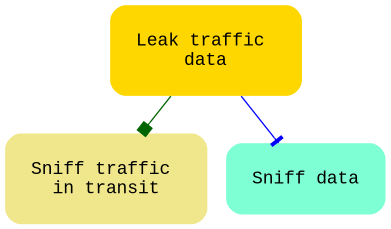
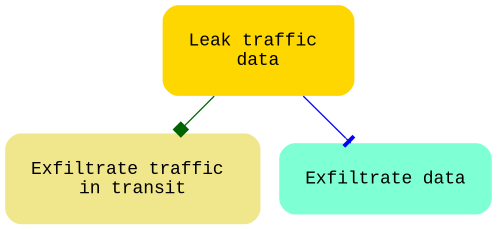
(106, 179) -> (133, 179)
(306, 179) -> (386, 179)
